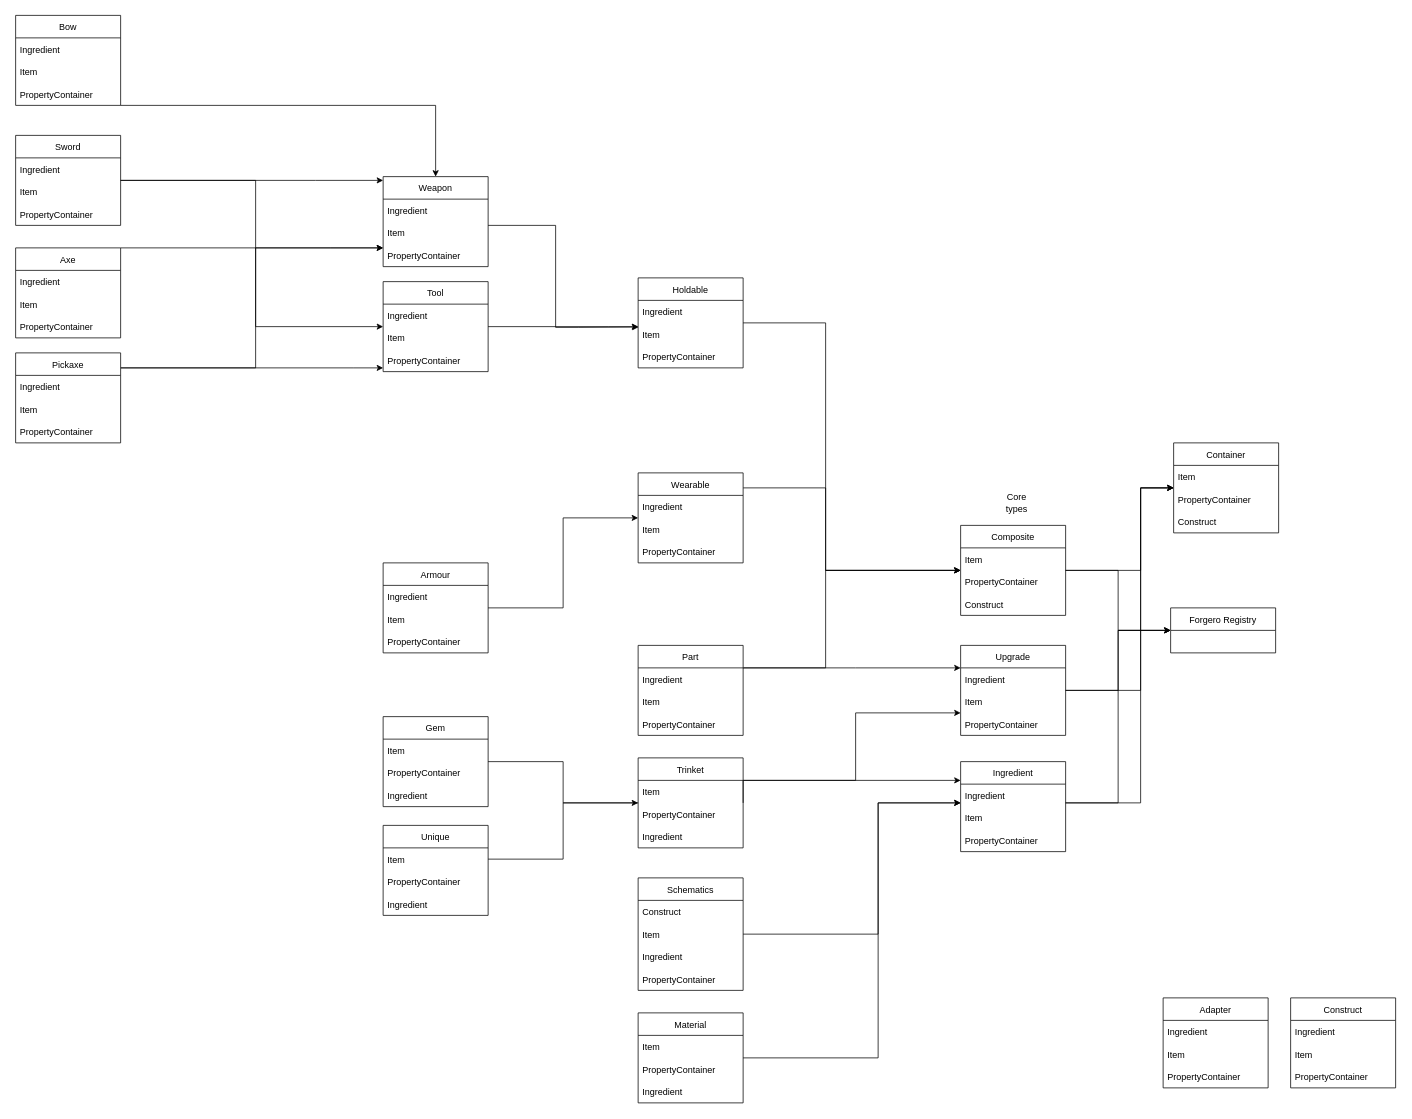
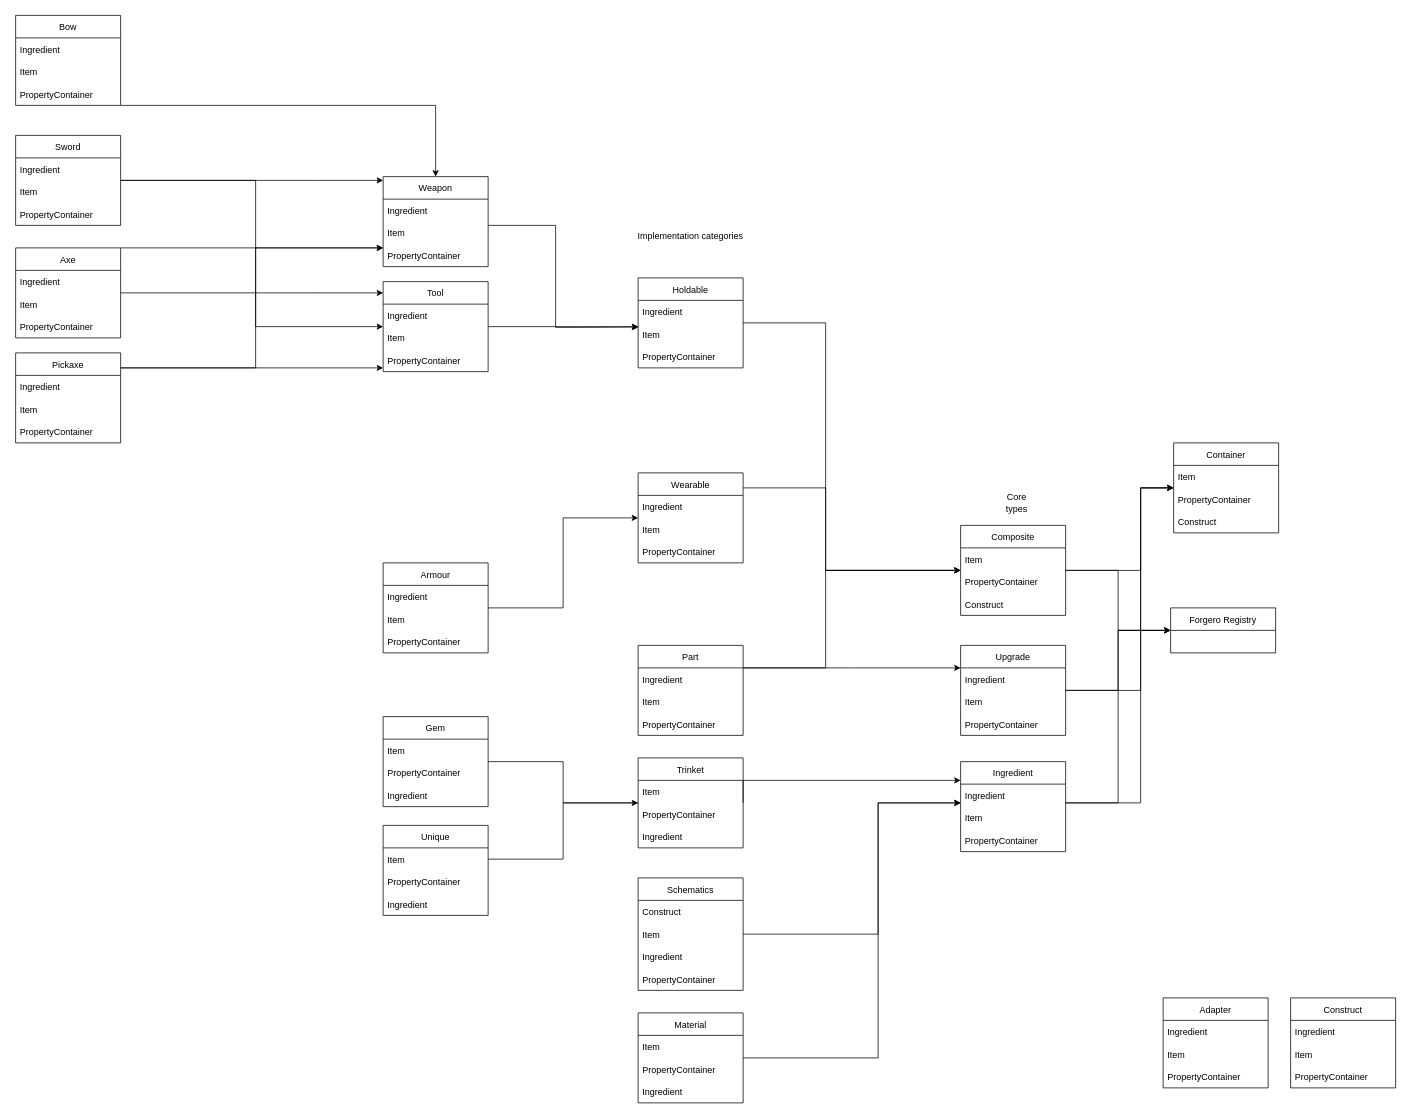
none -> (690, 237)
none -> (376, 293)
(855, 745) -> none
